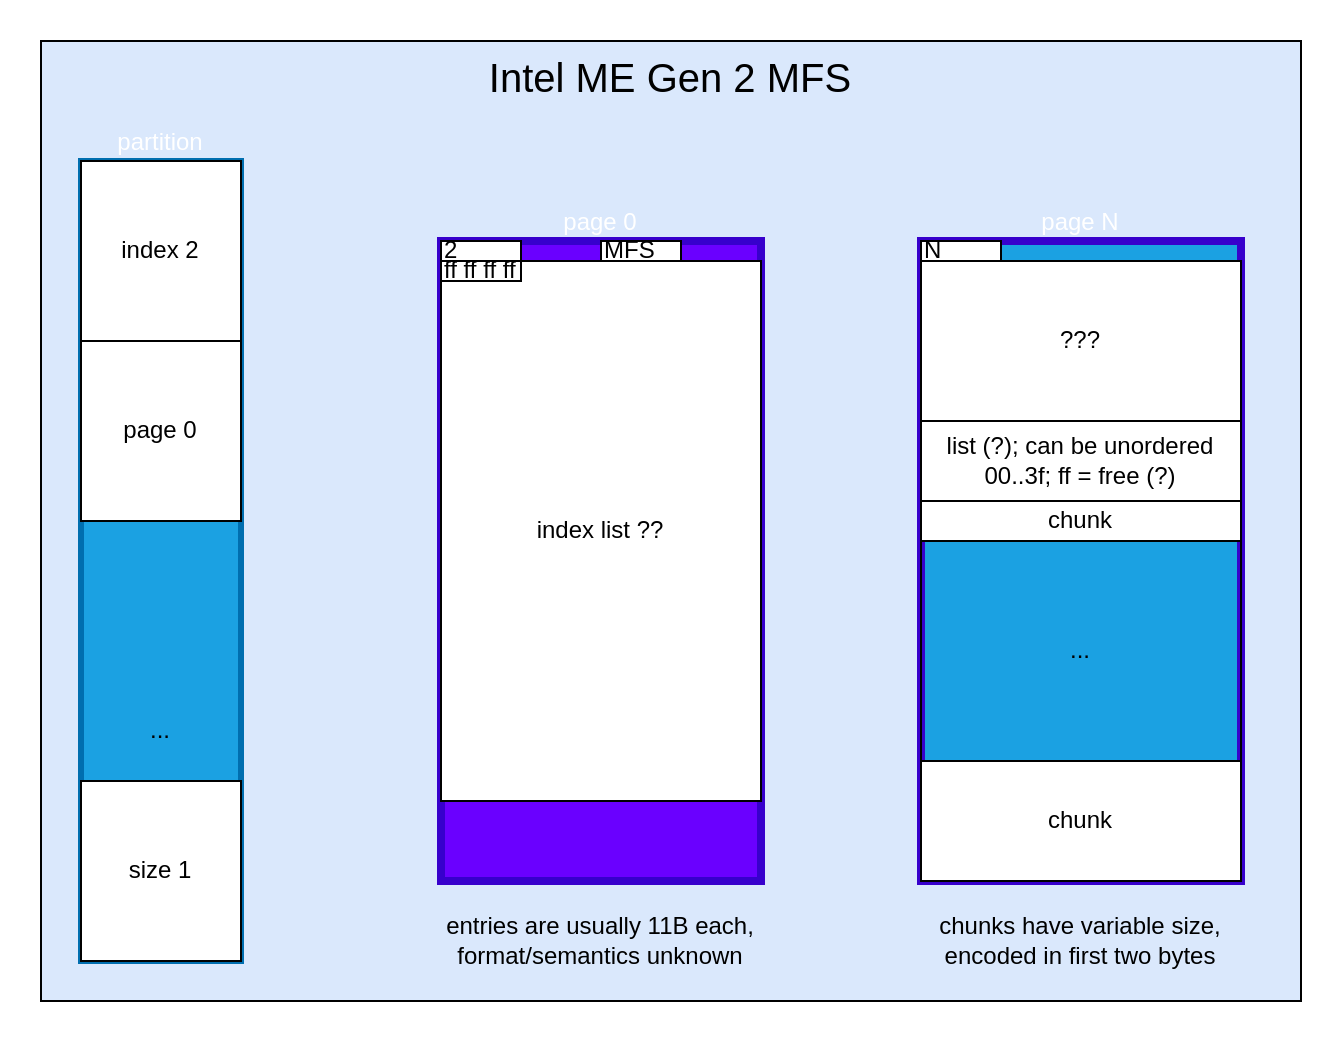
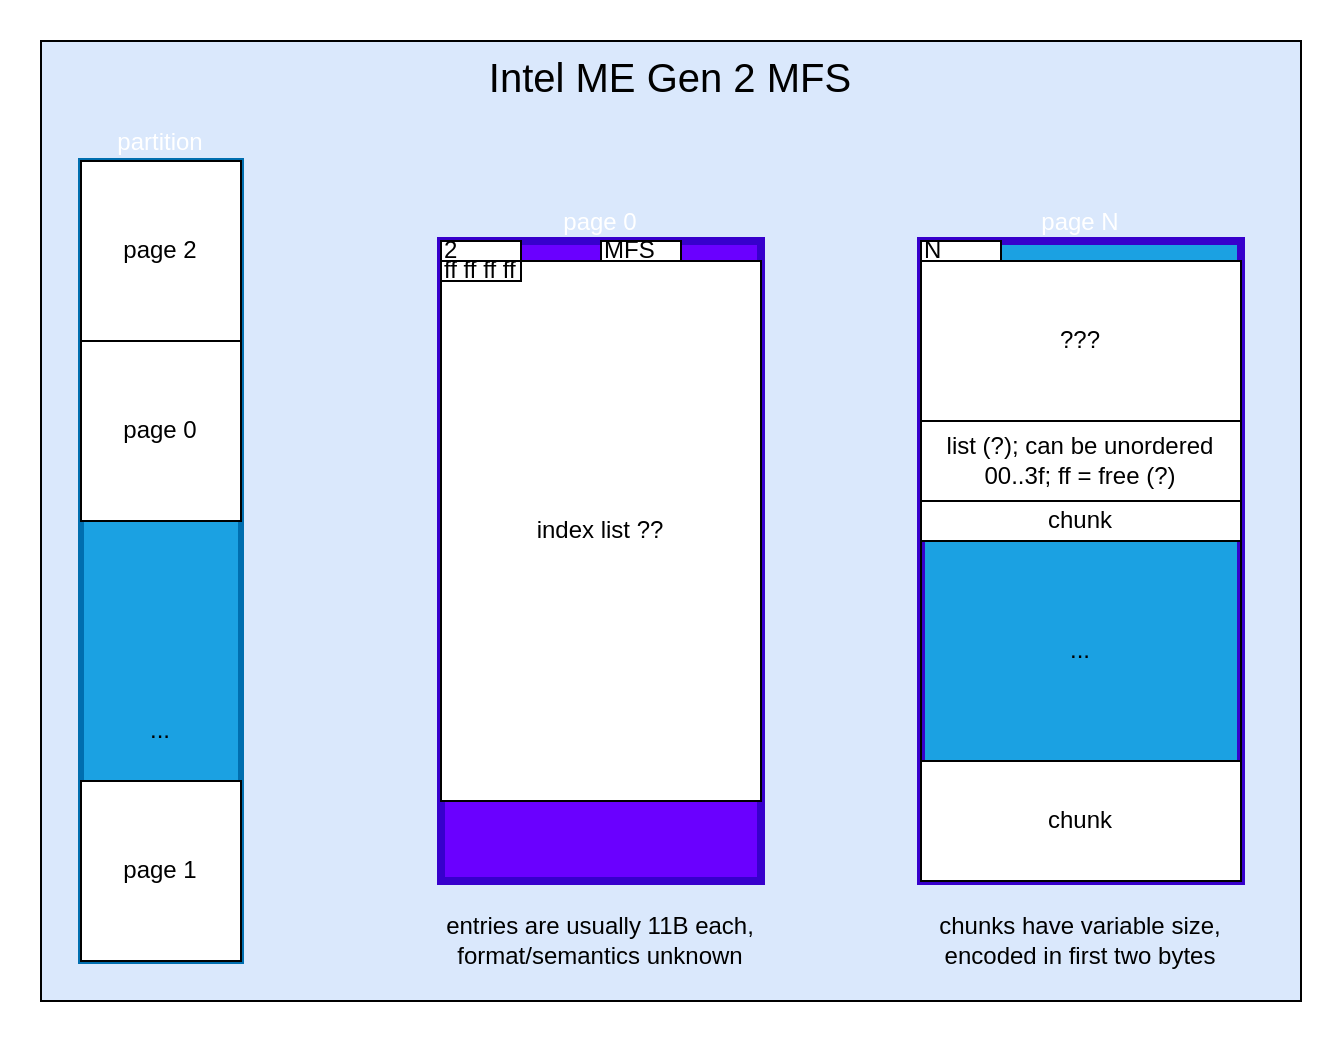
(161, 251) -> (161, 251)
(161, 871) -> (161, 871)
